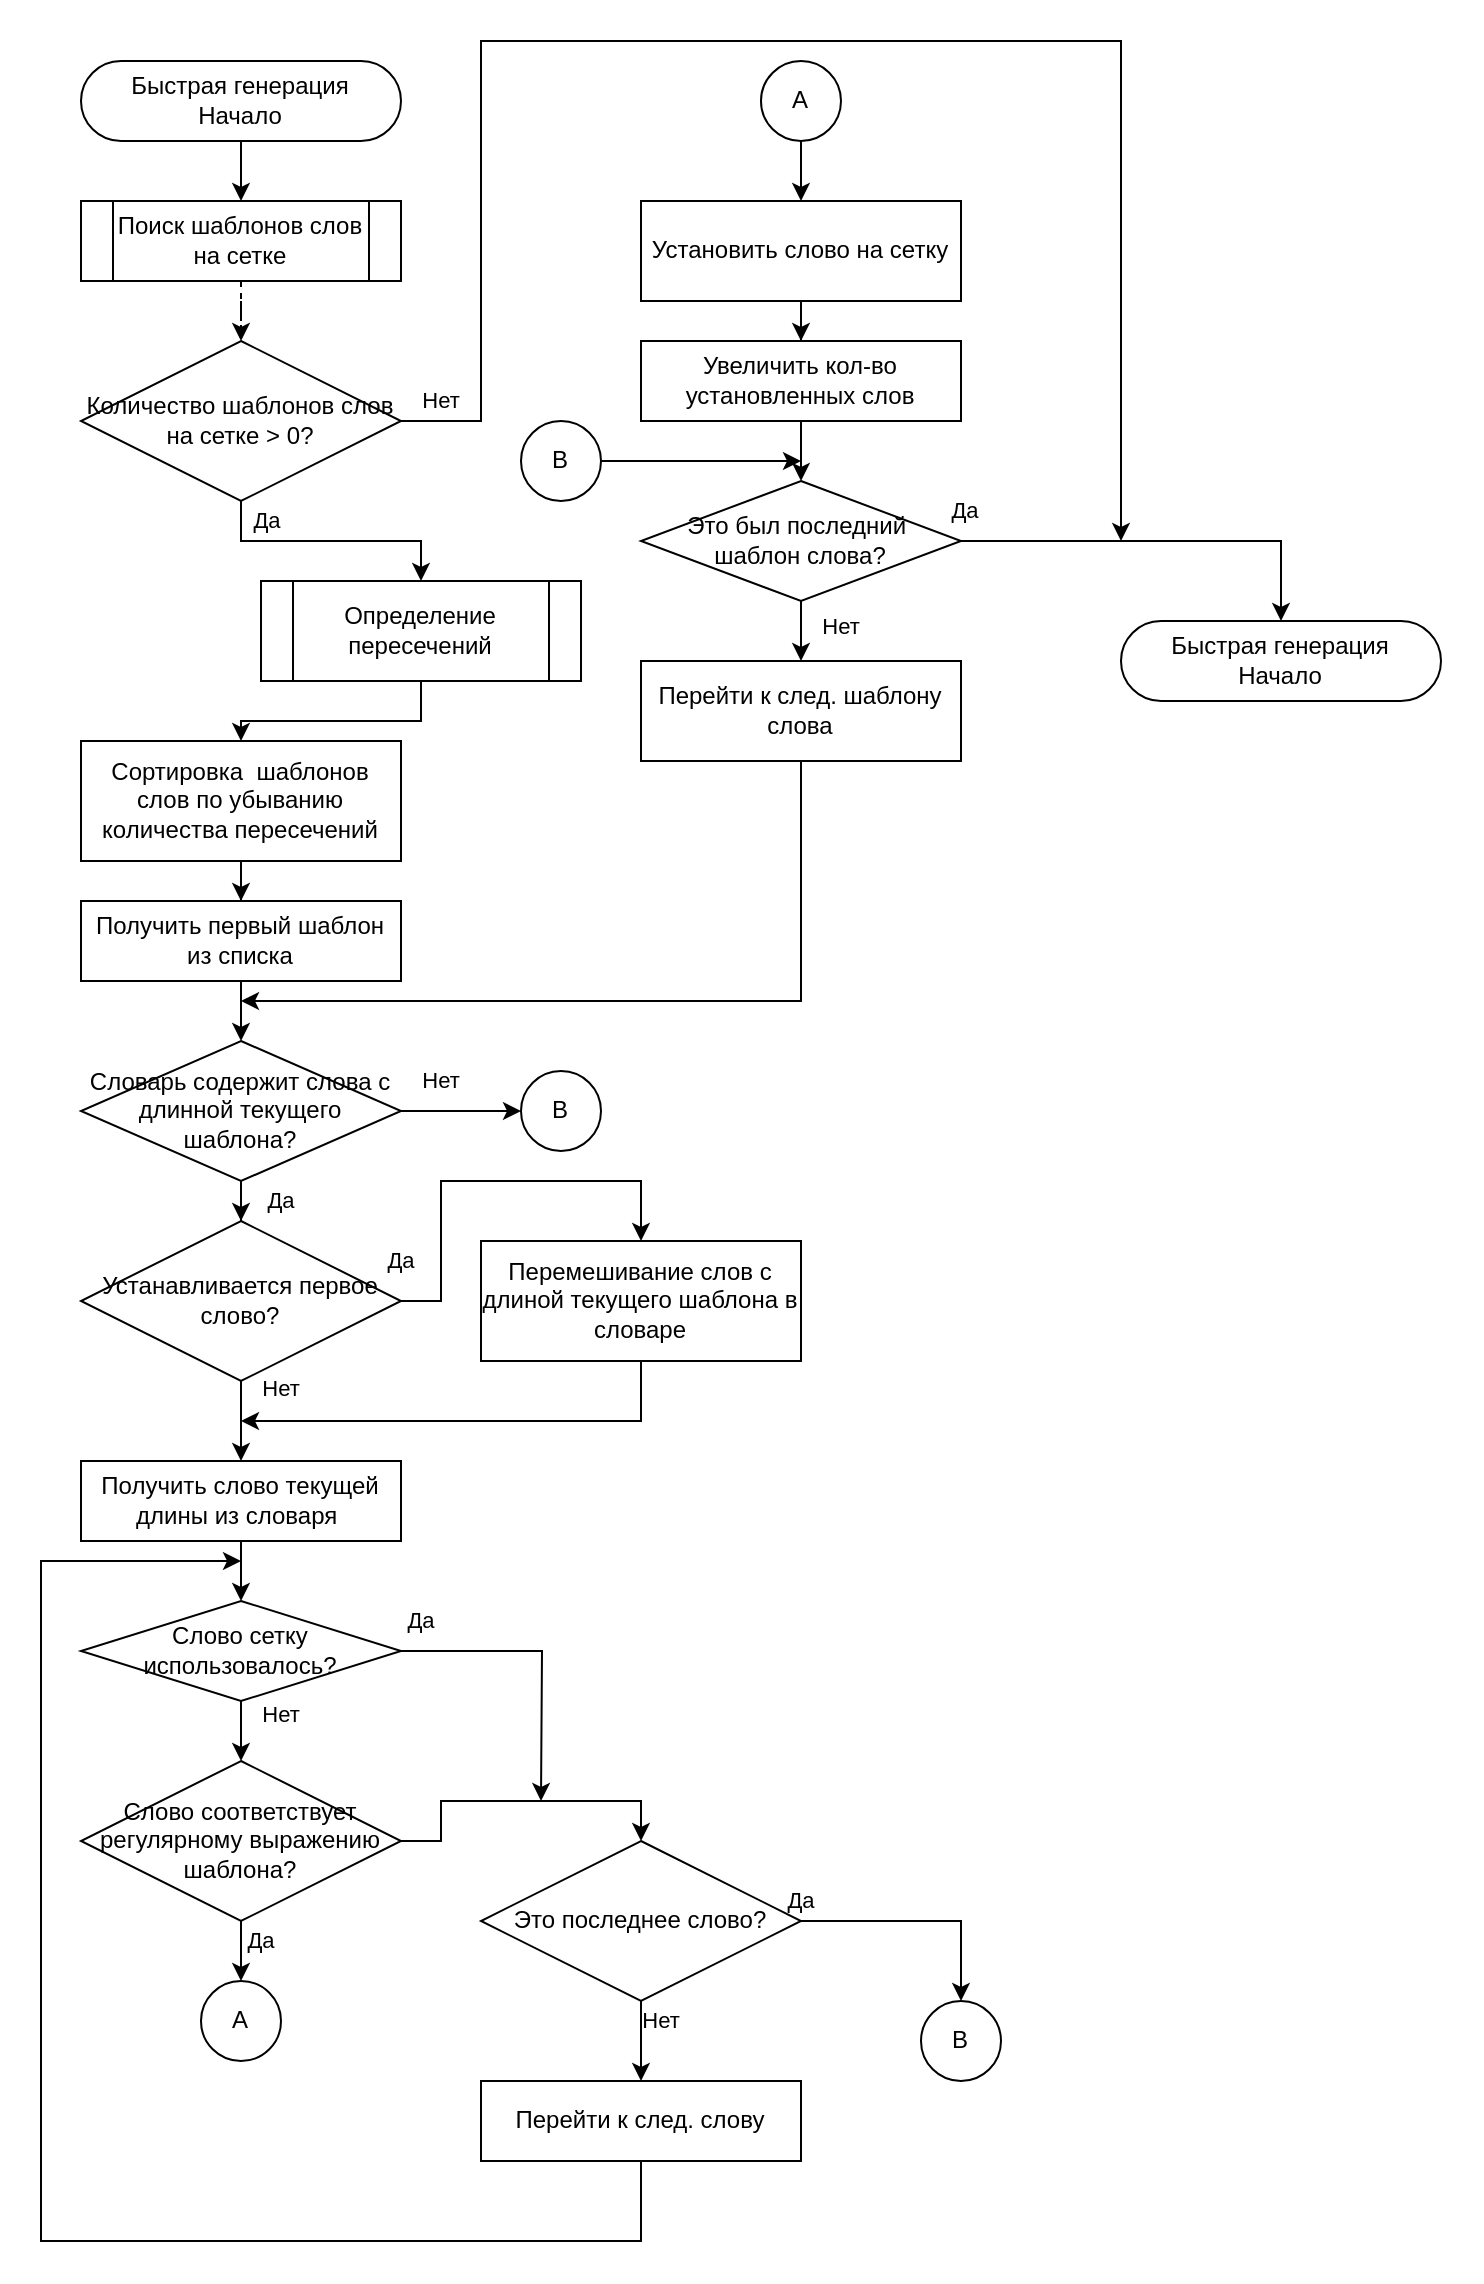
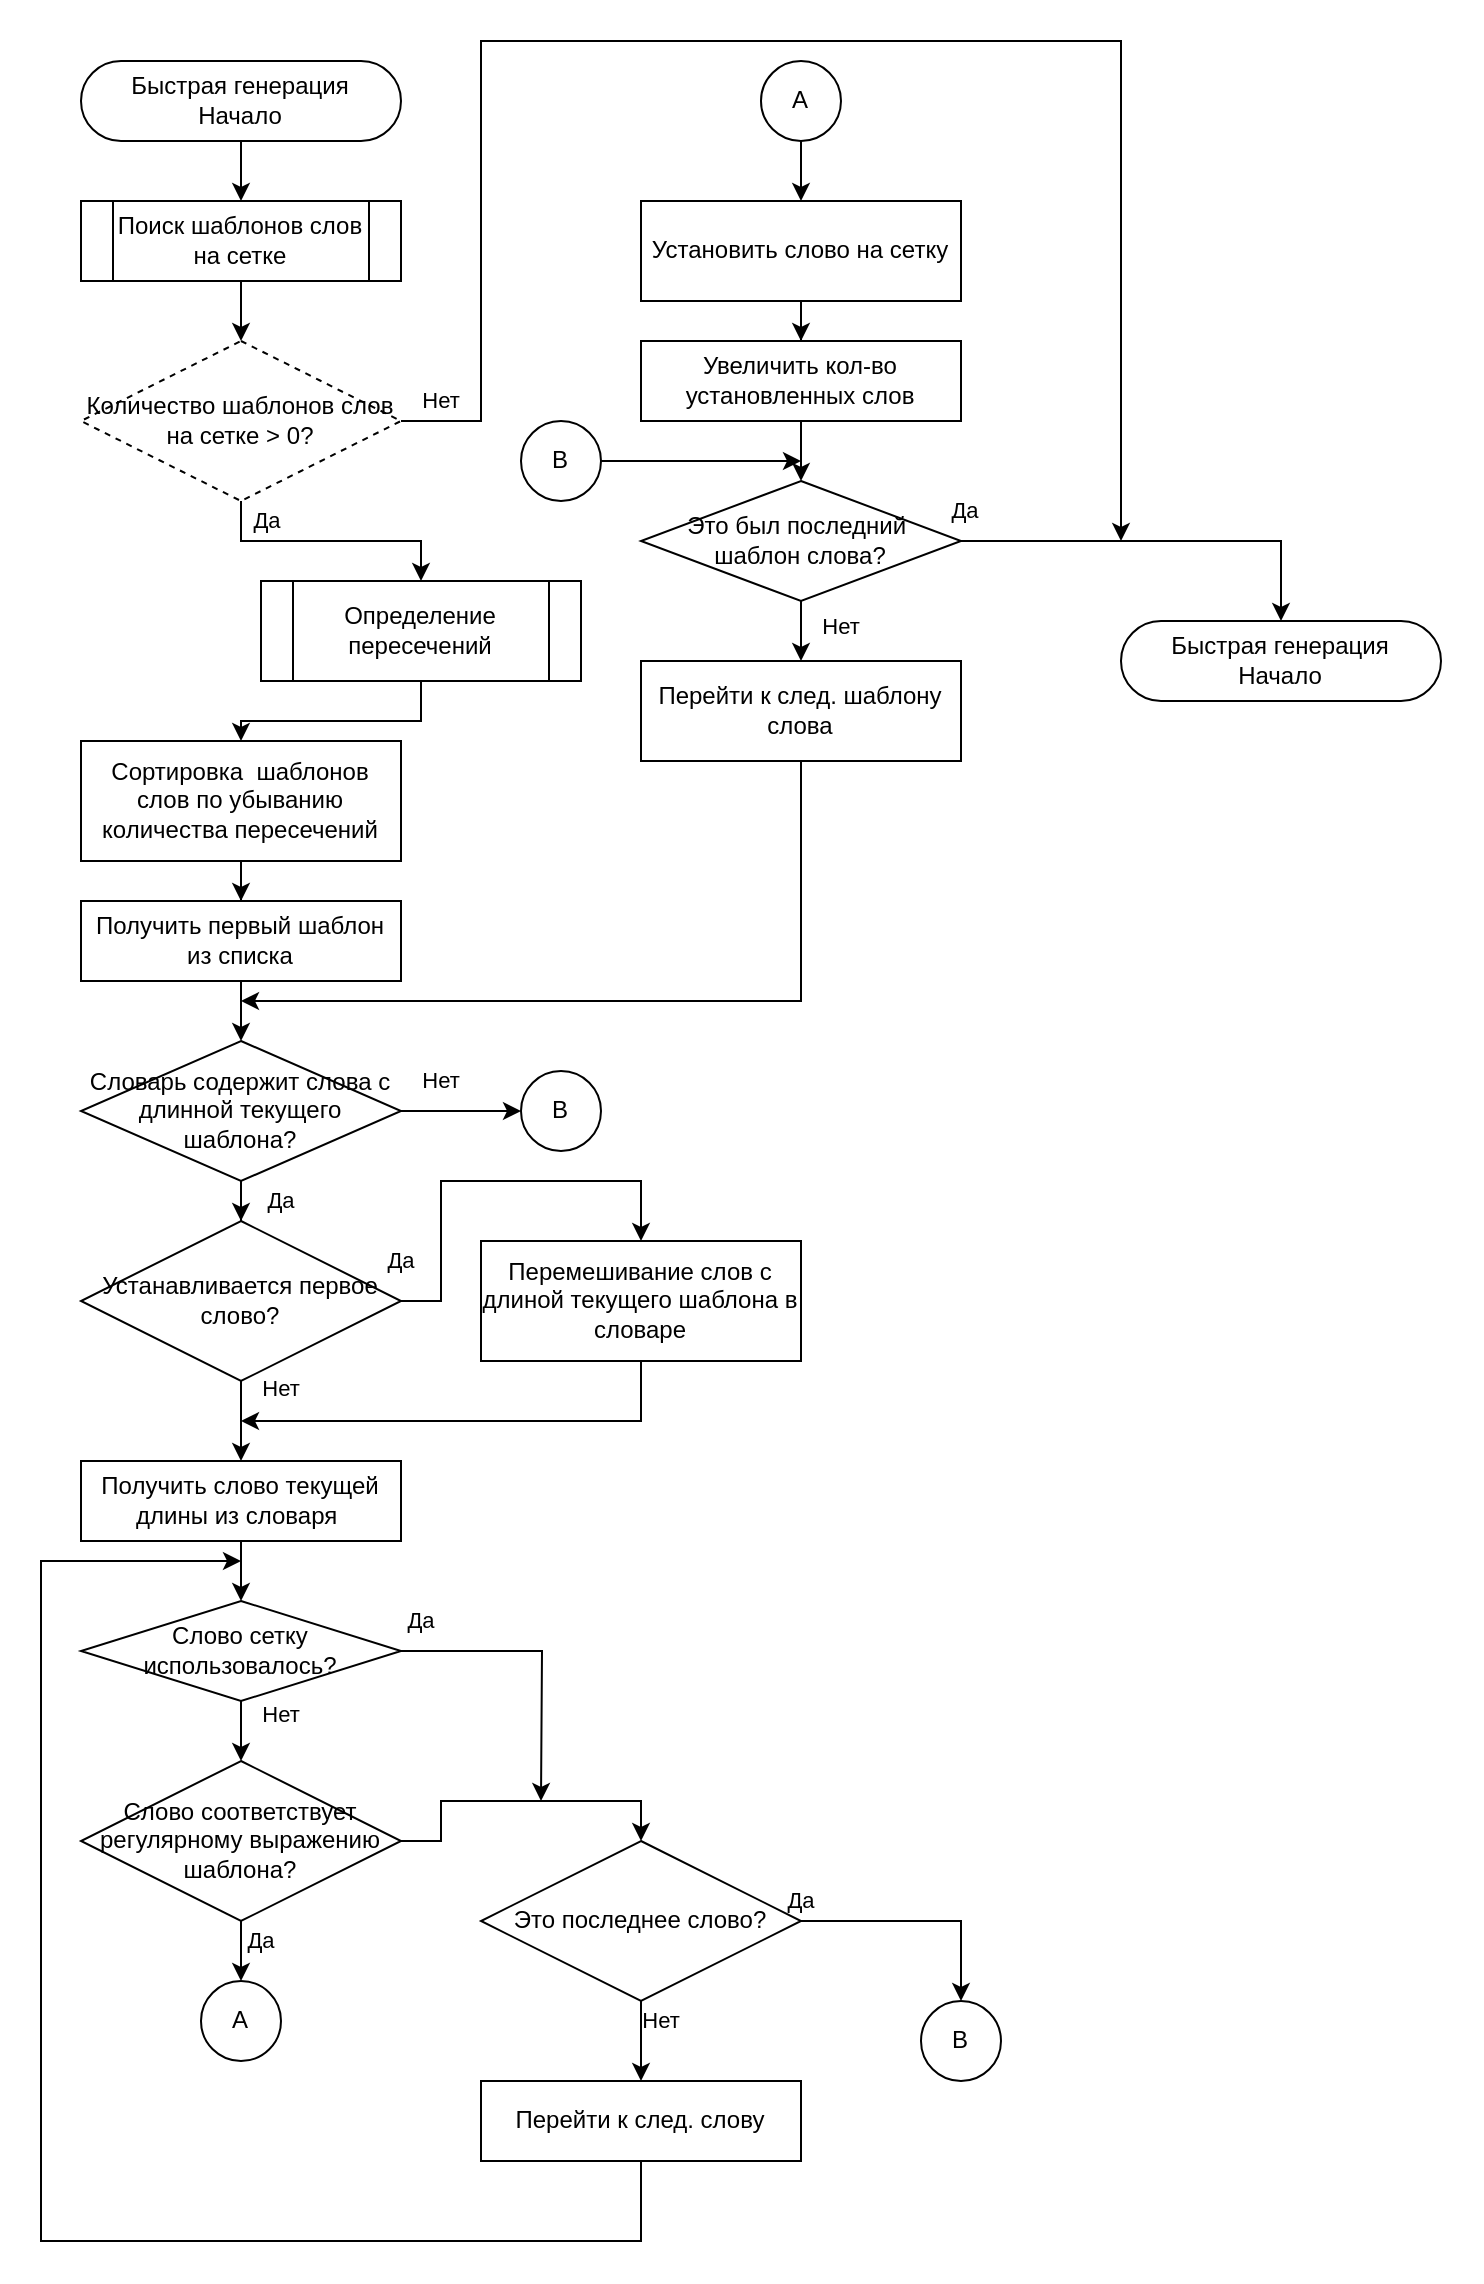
(241, 293) -> (241, 293)
(241, 421) -> (241, 421)
